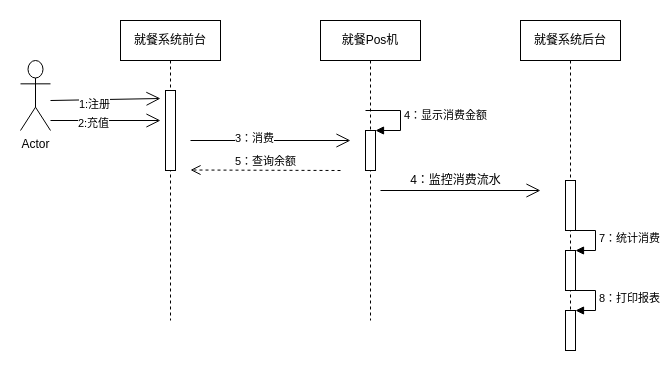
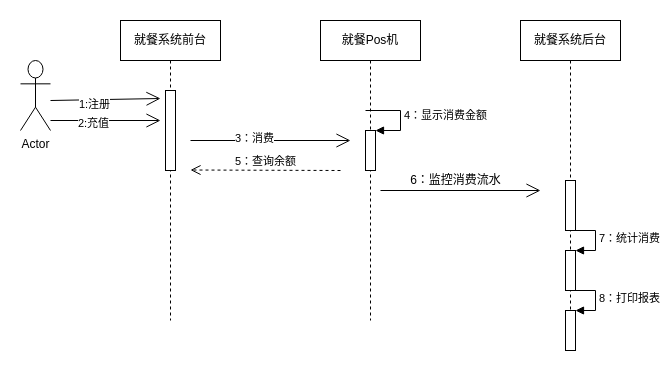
(456, 181) -> (456, 181)
